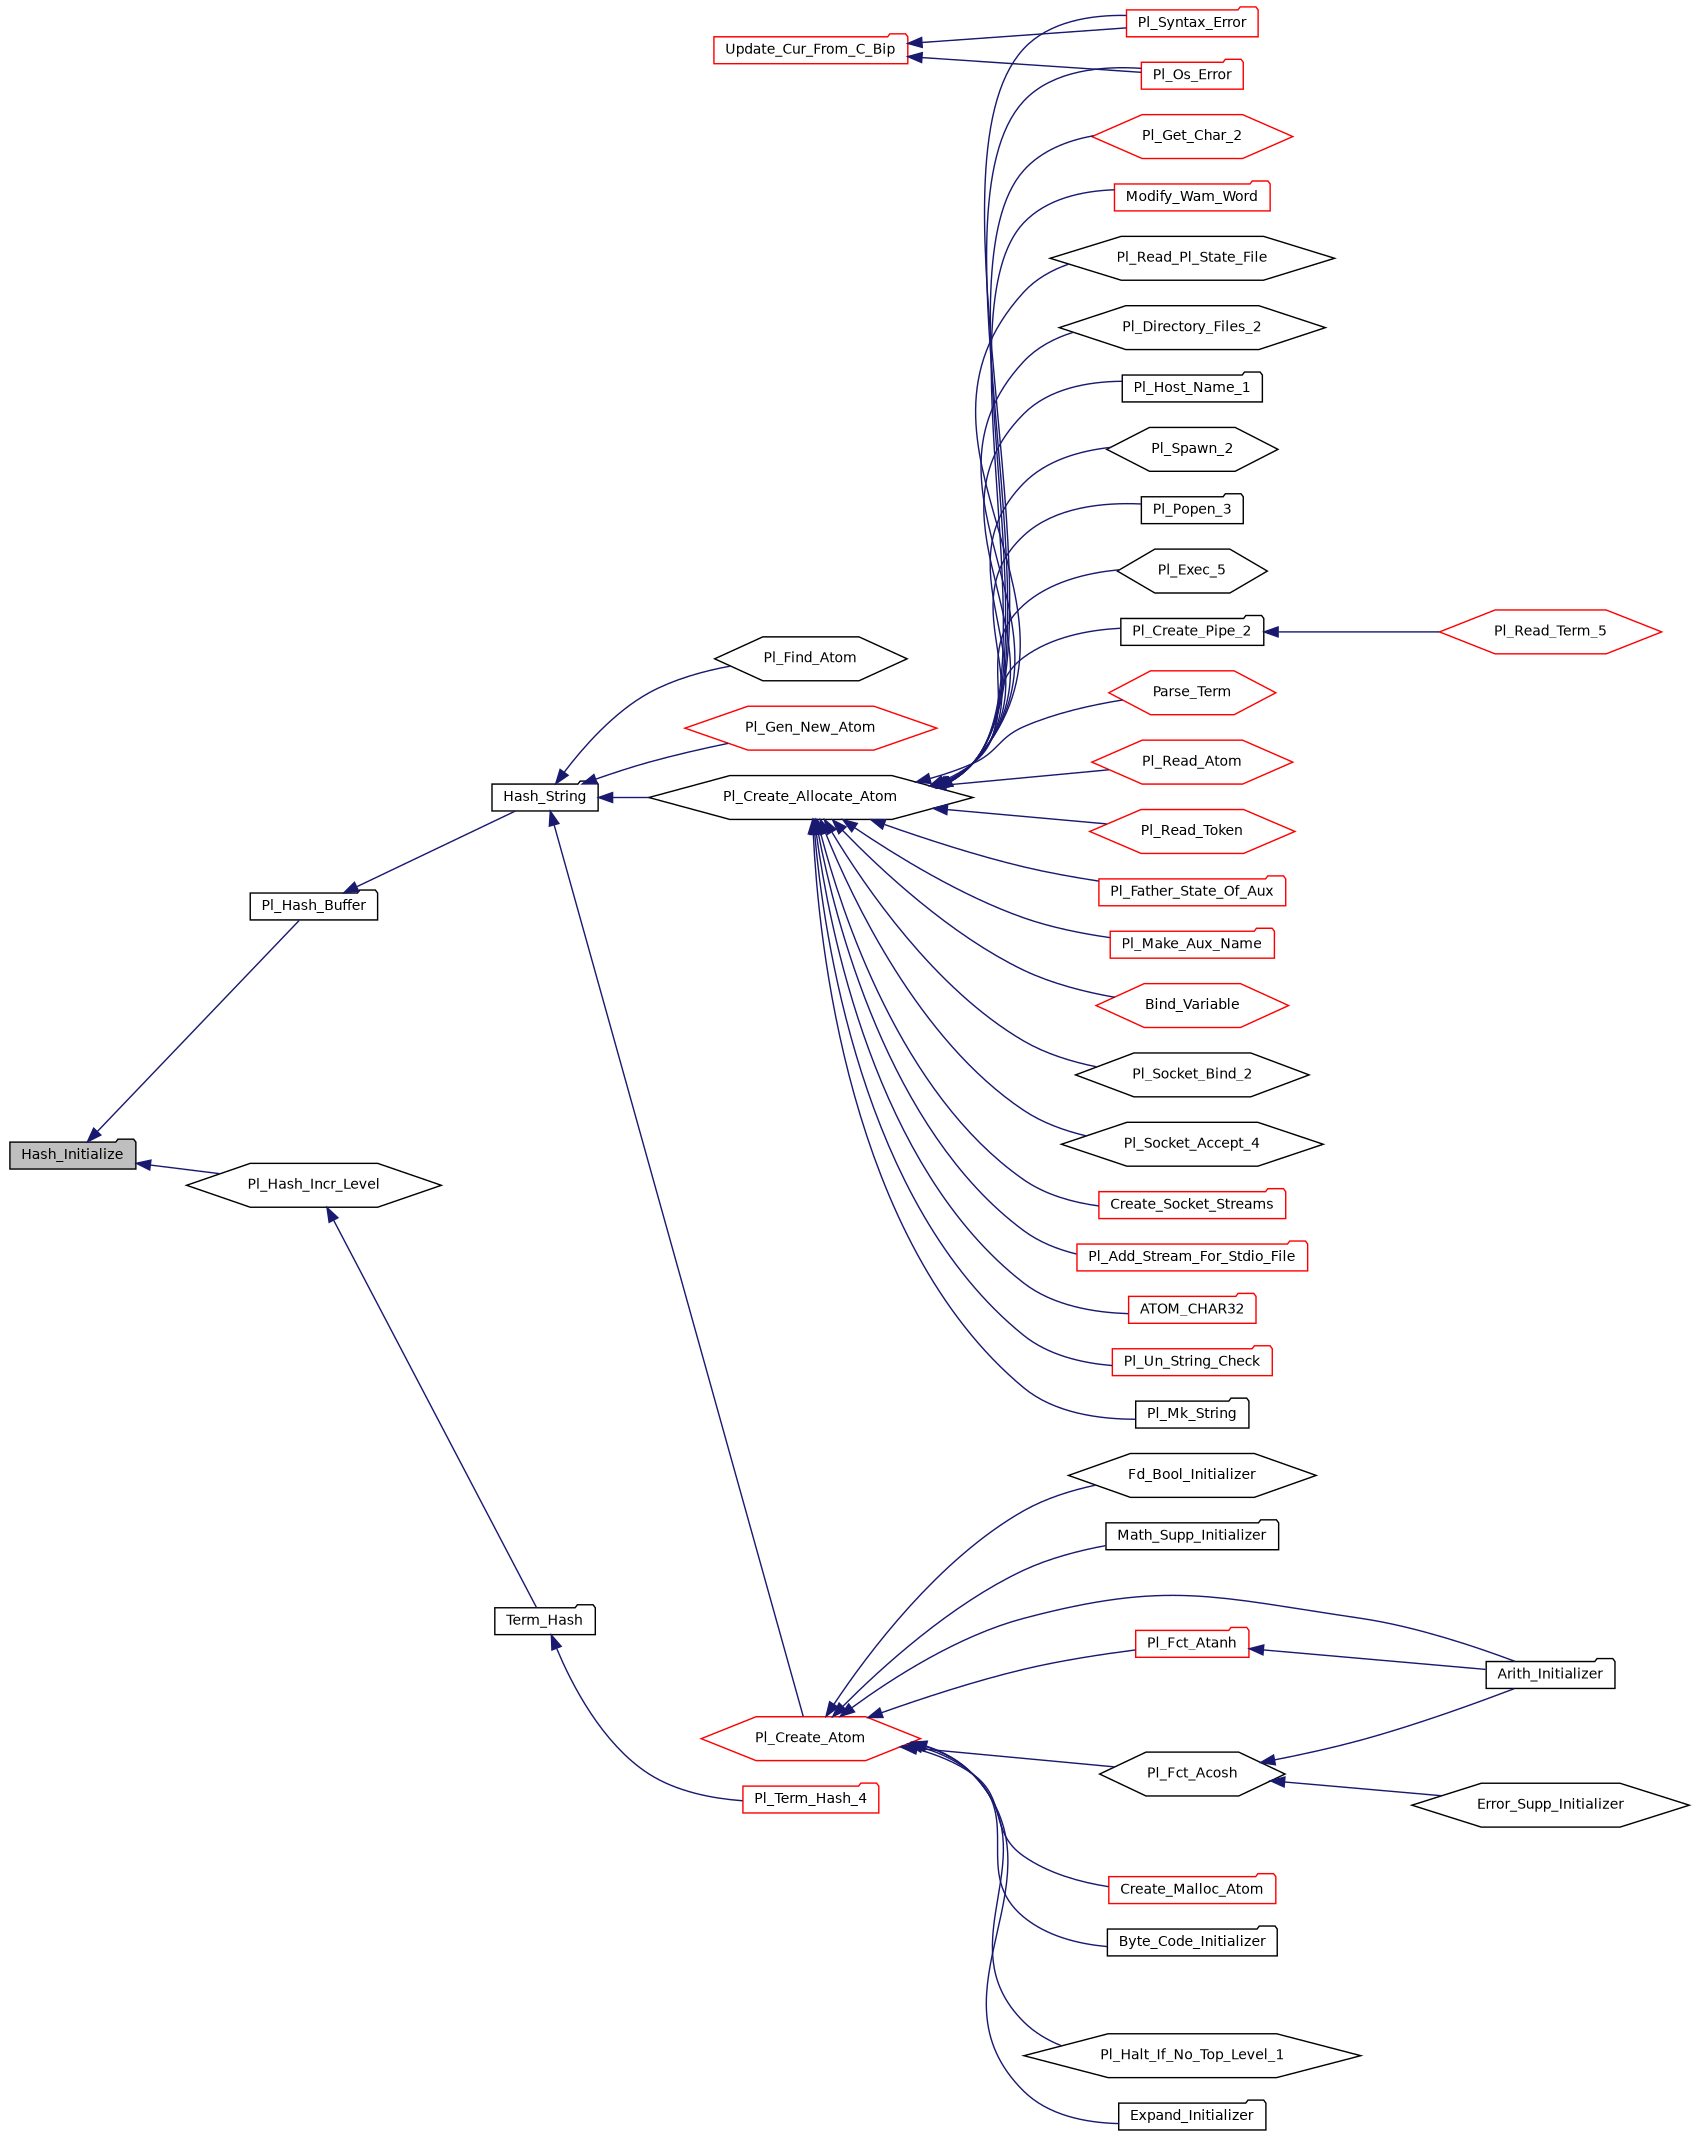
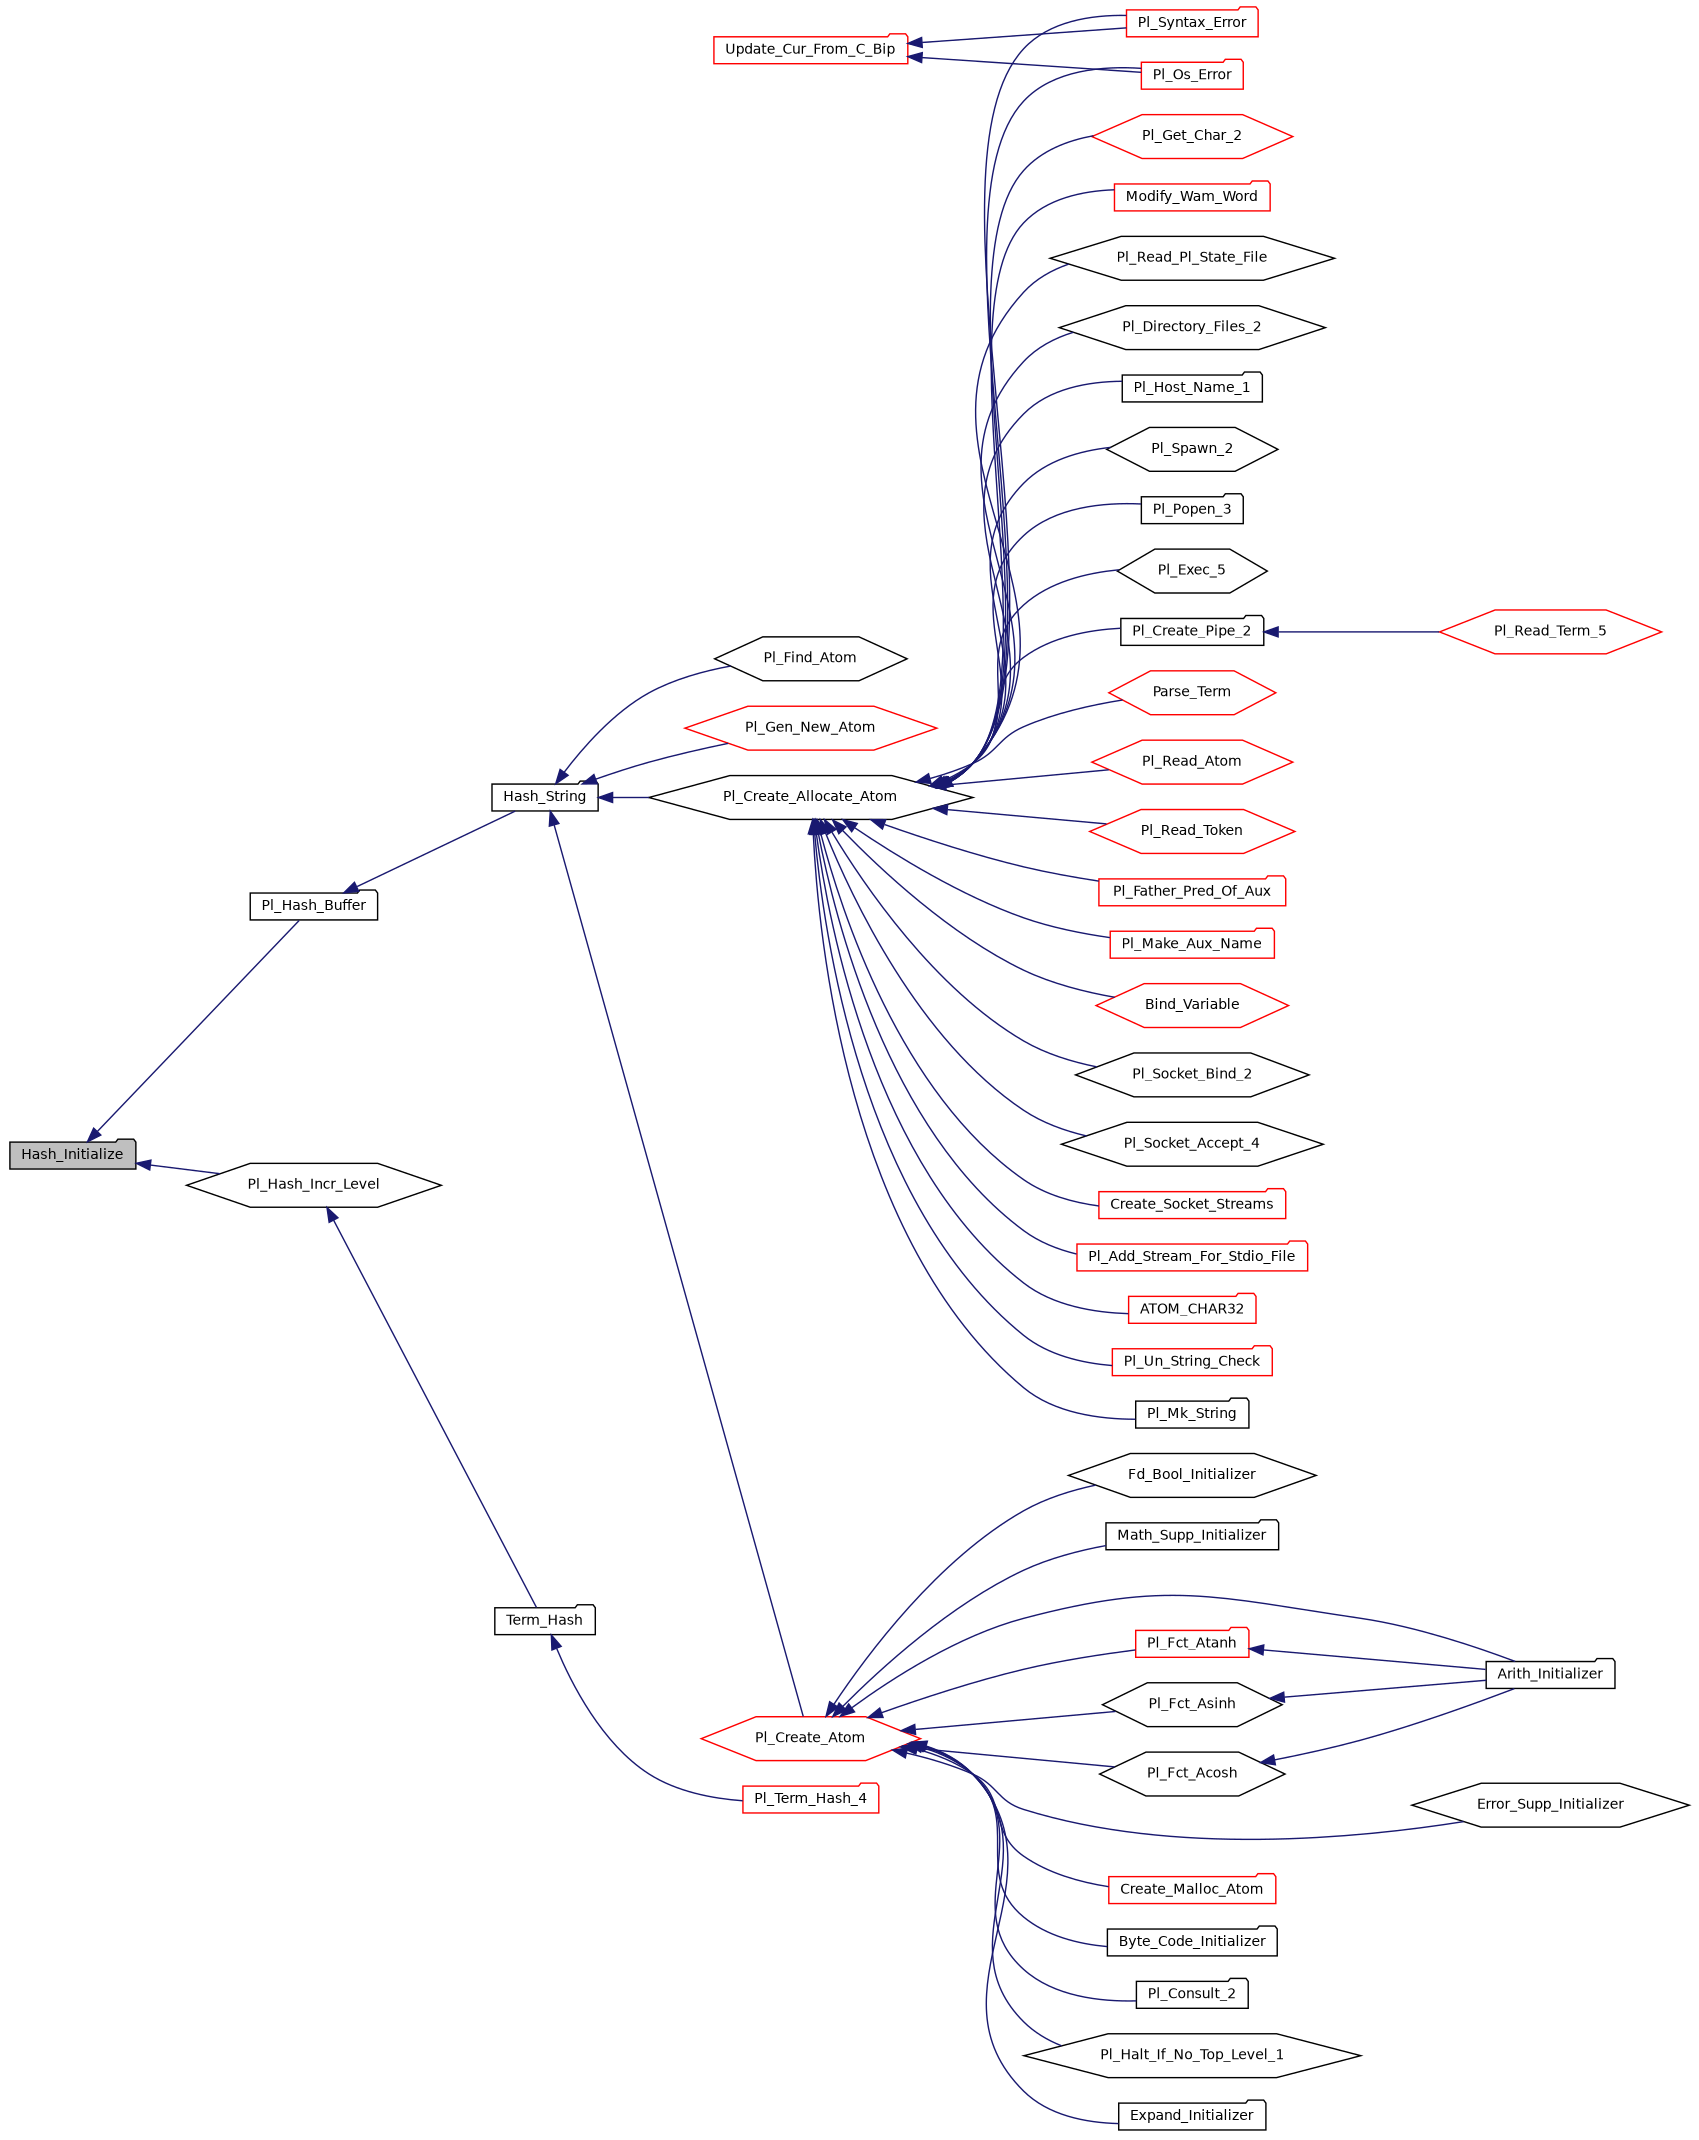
(1192, 892) -> (1192, 892)
none -> (1192, 1705)
(1363, 1789) -> (1177, 1836)
none -> (1192, 1995)
